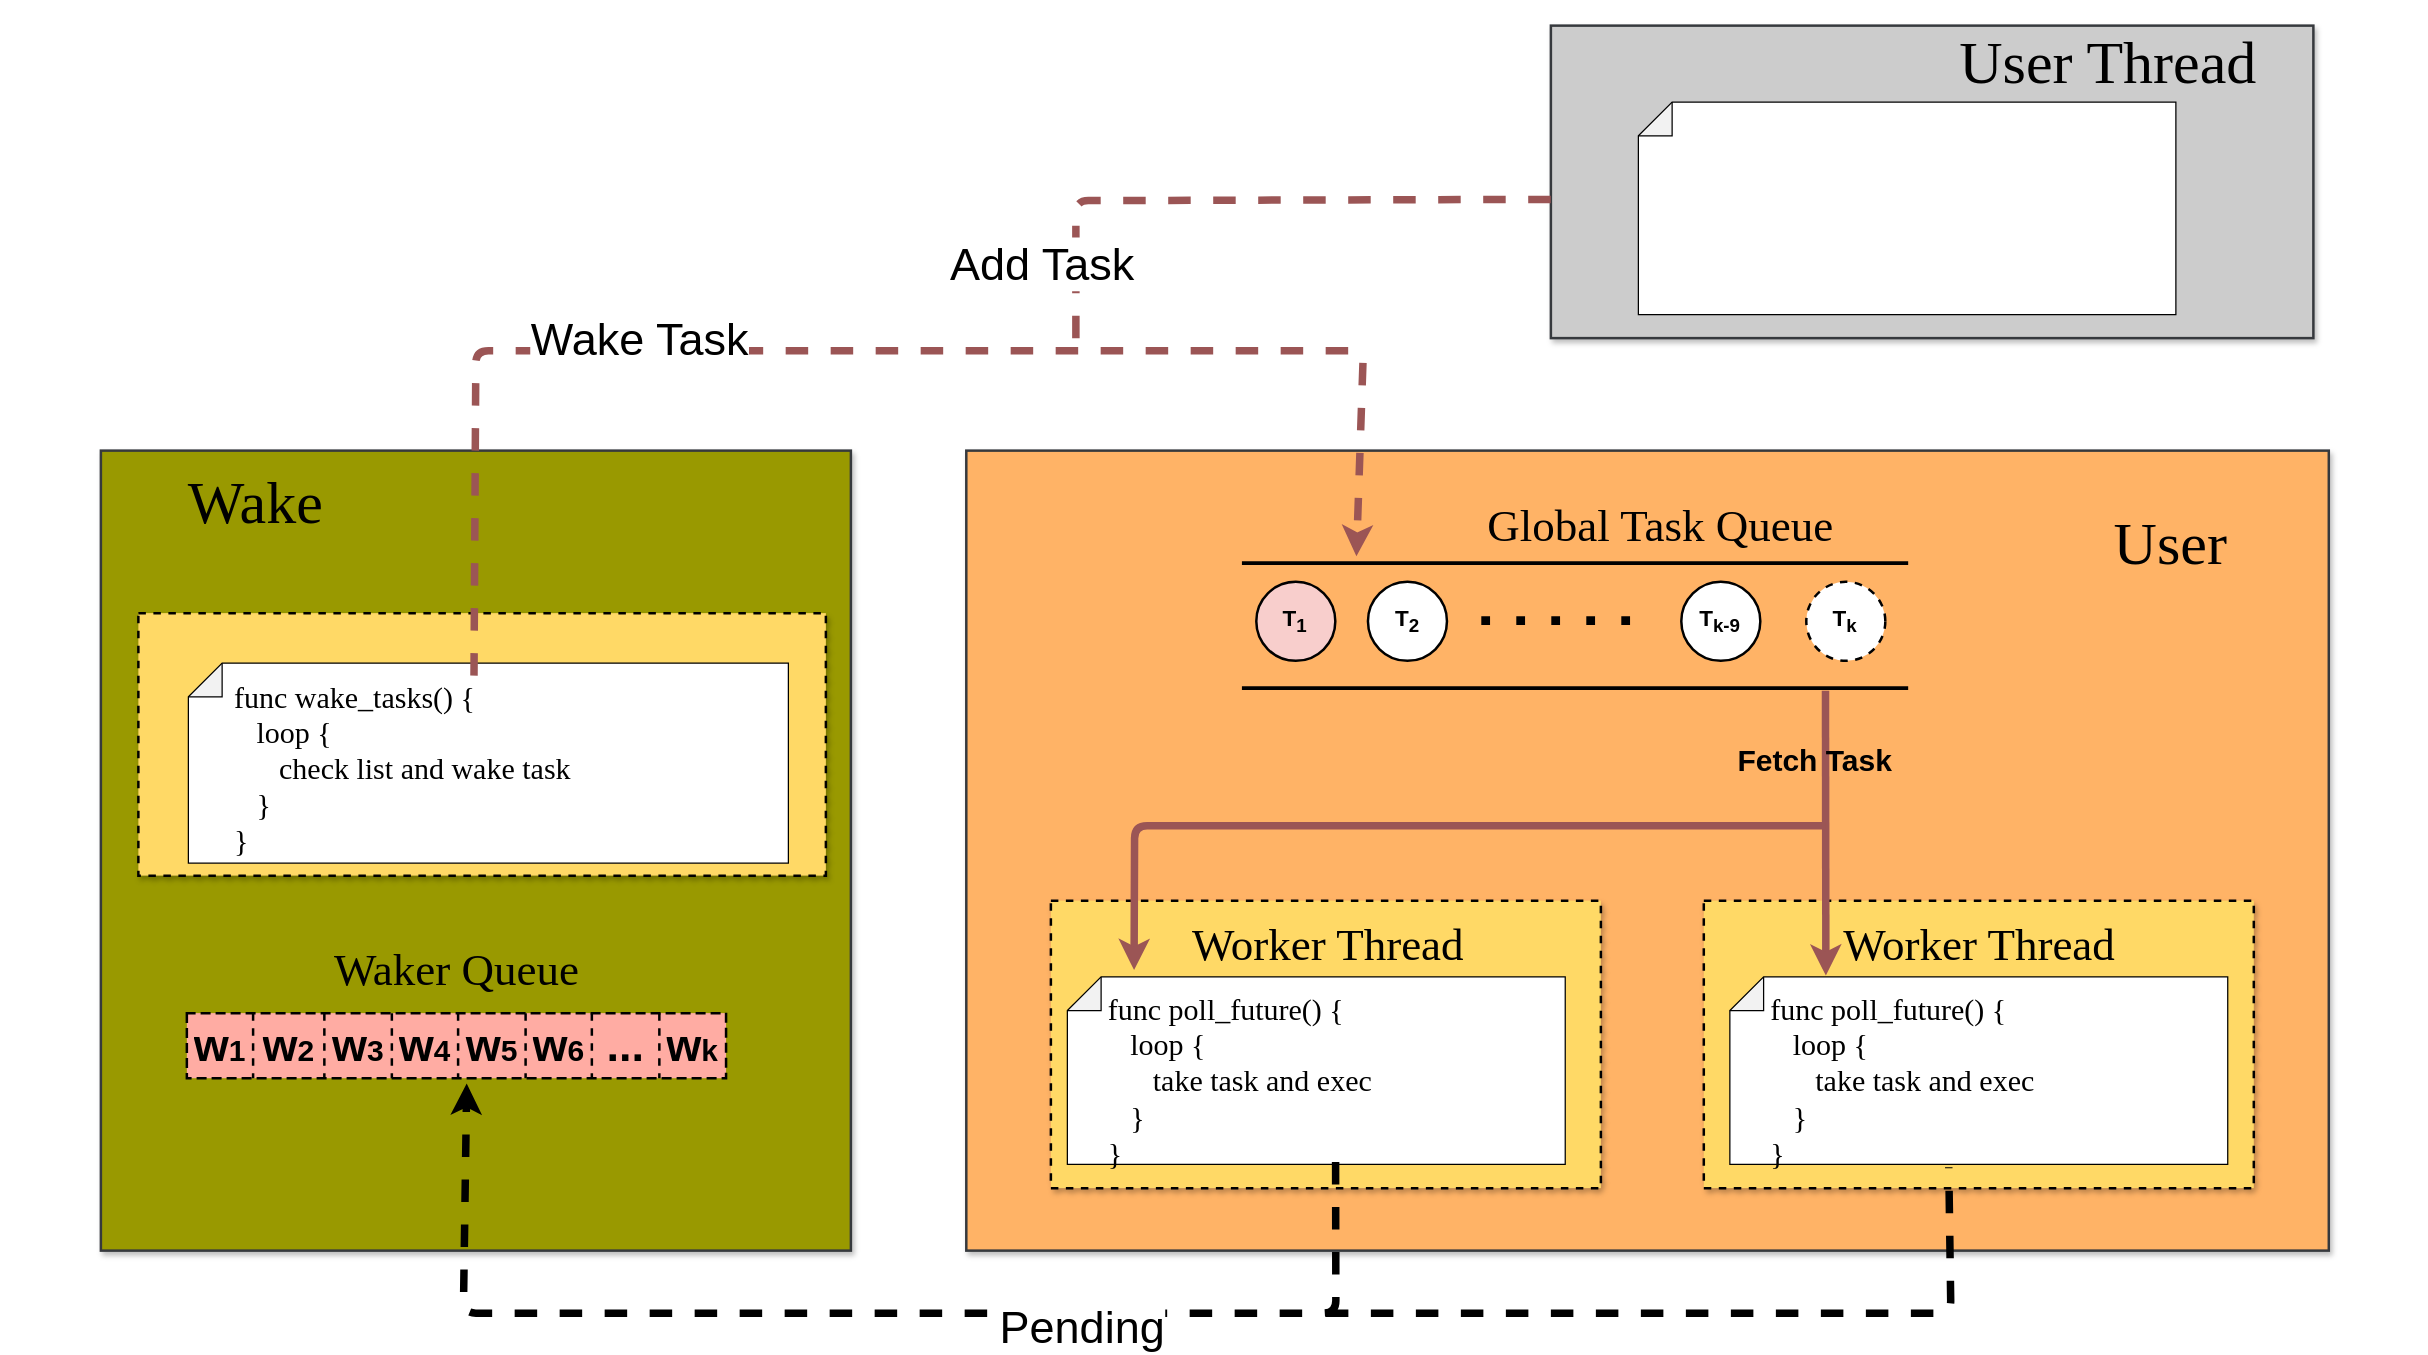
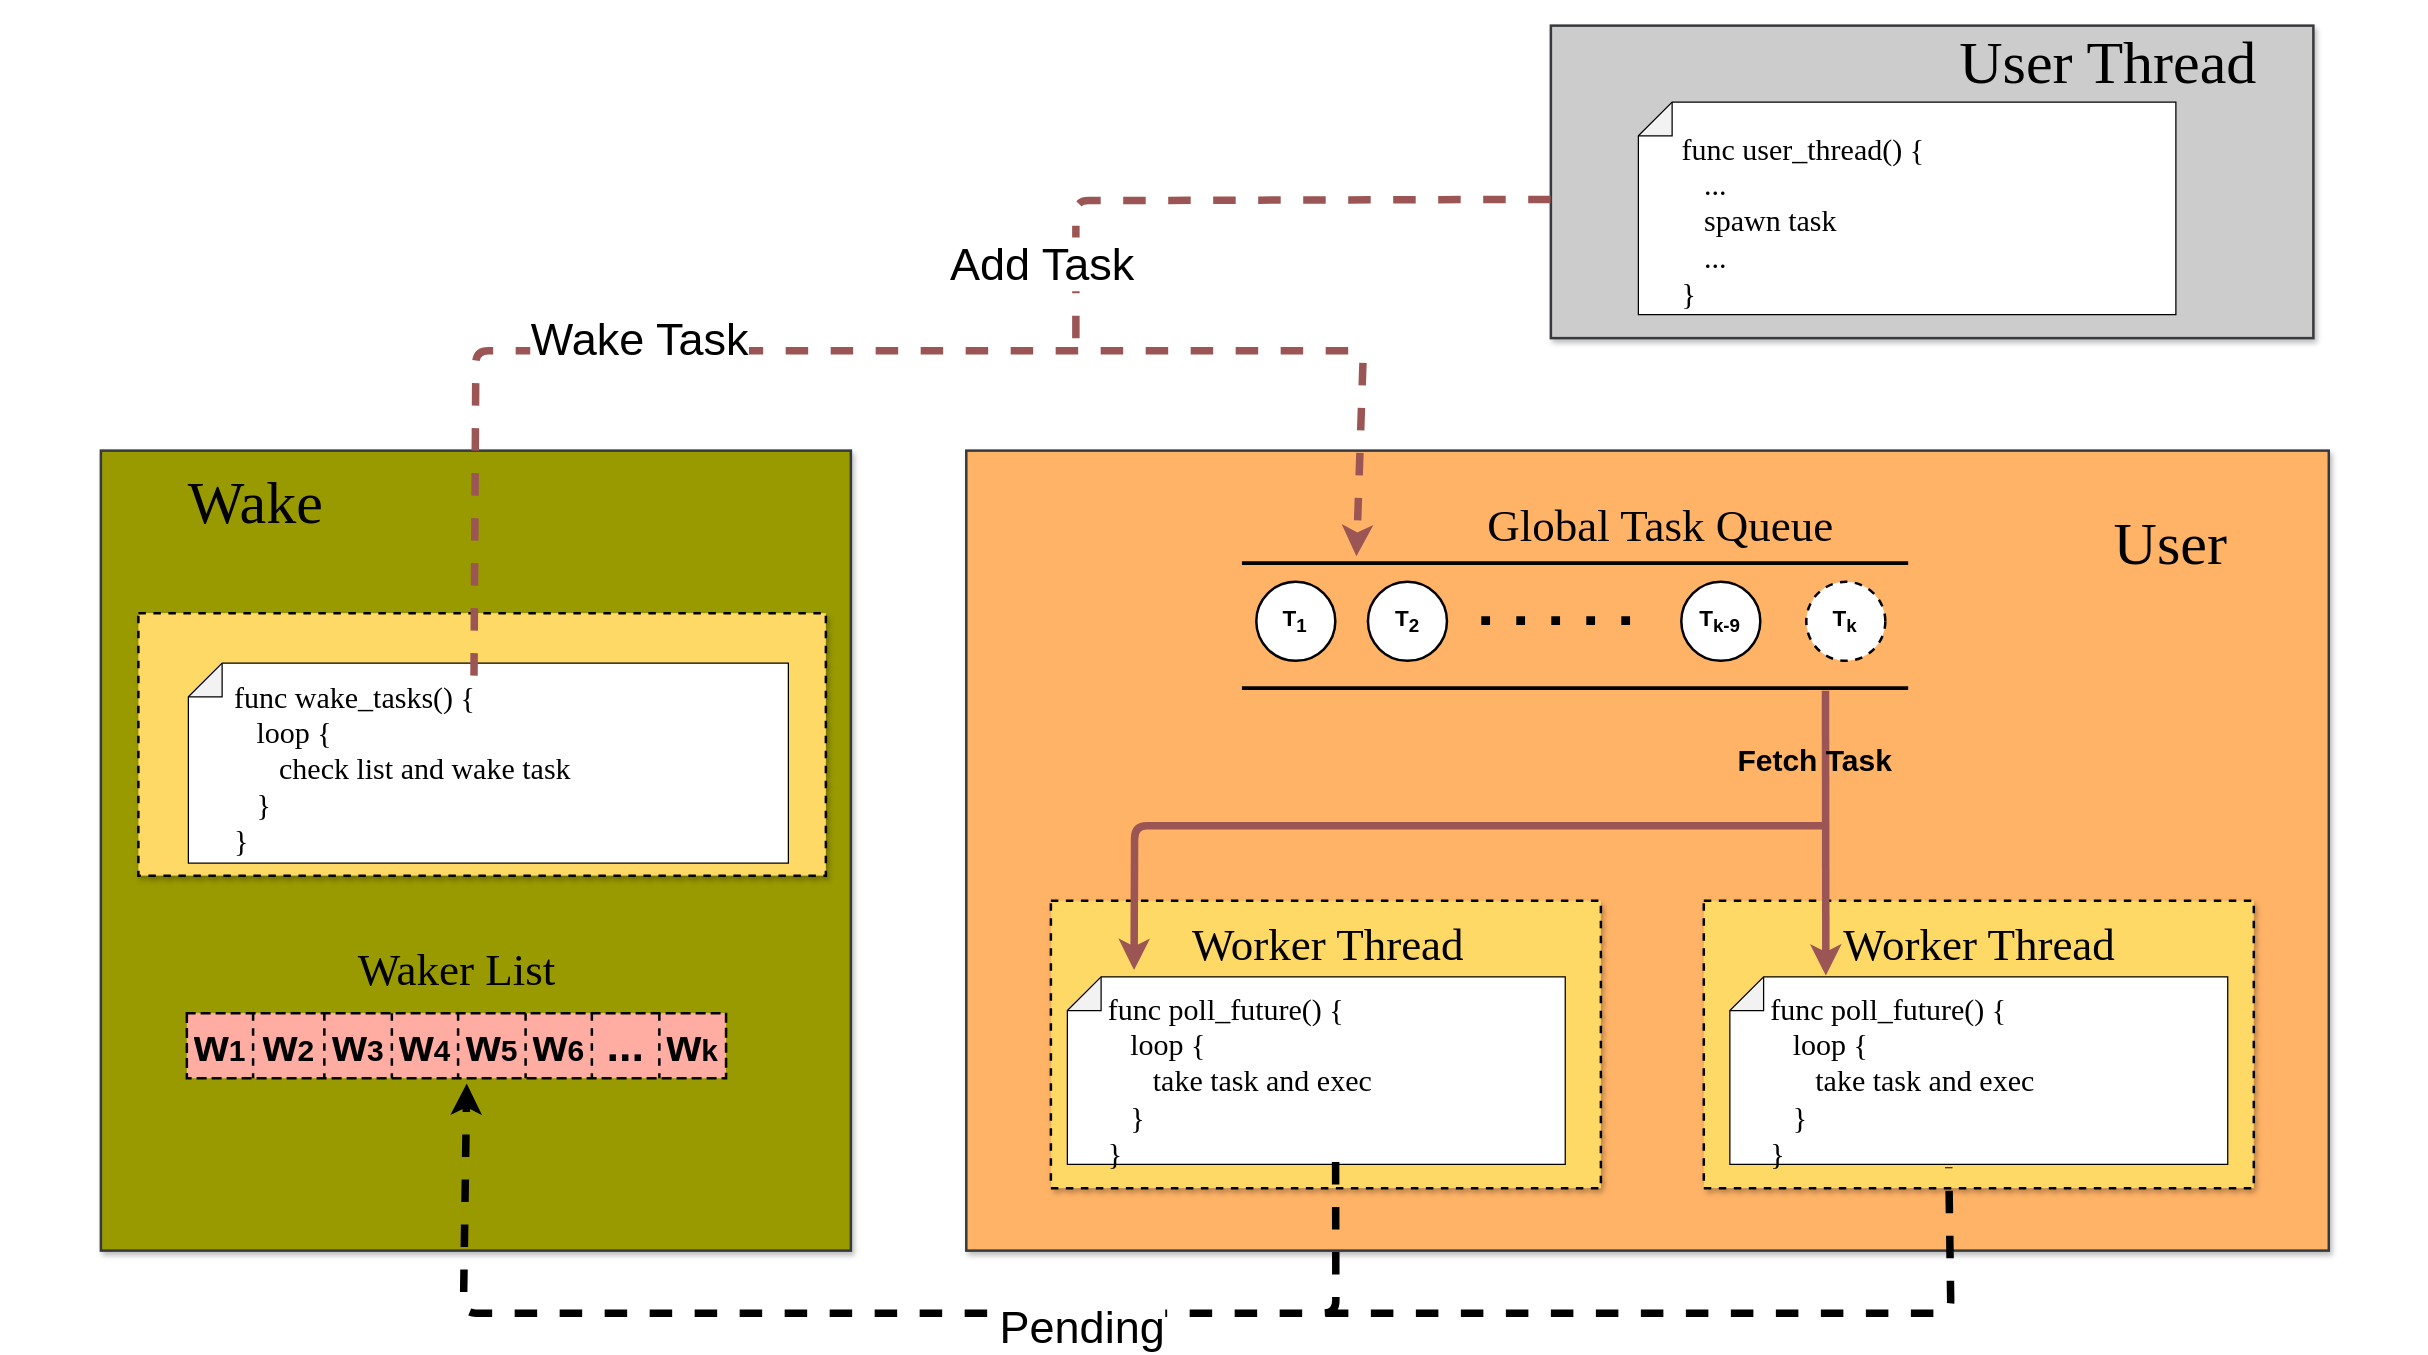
none -> (1928, 222)
(1296, 621) -> (1296, 621)
(457, 971) -> (457, 971)
